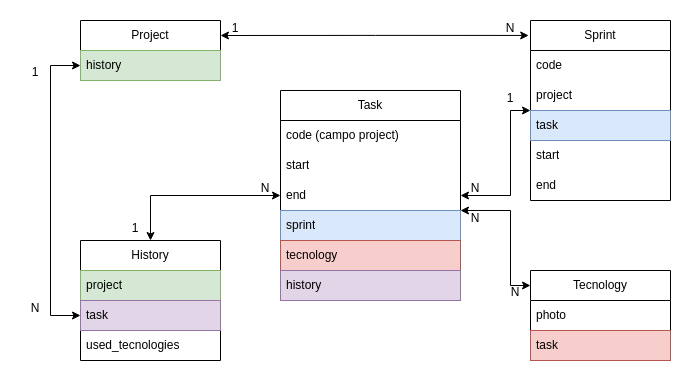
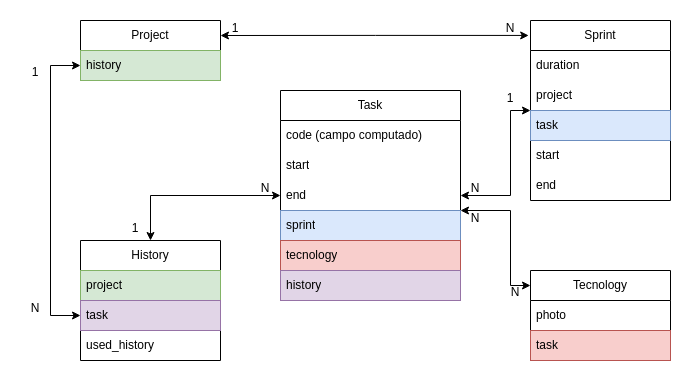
(550, 66) -> (562, 66)
(351, 136) -> (357, 136)
(137, 346) -> (125, 346)
